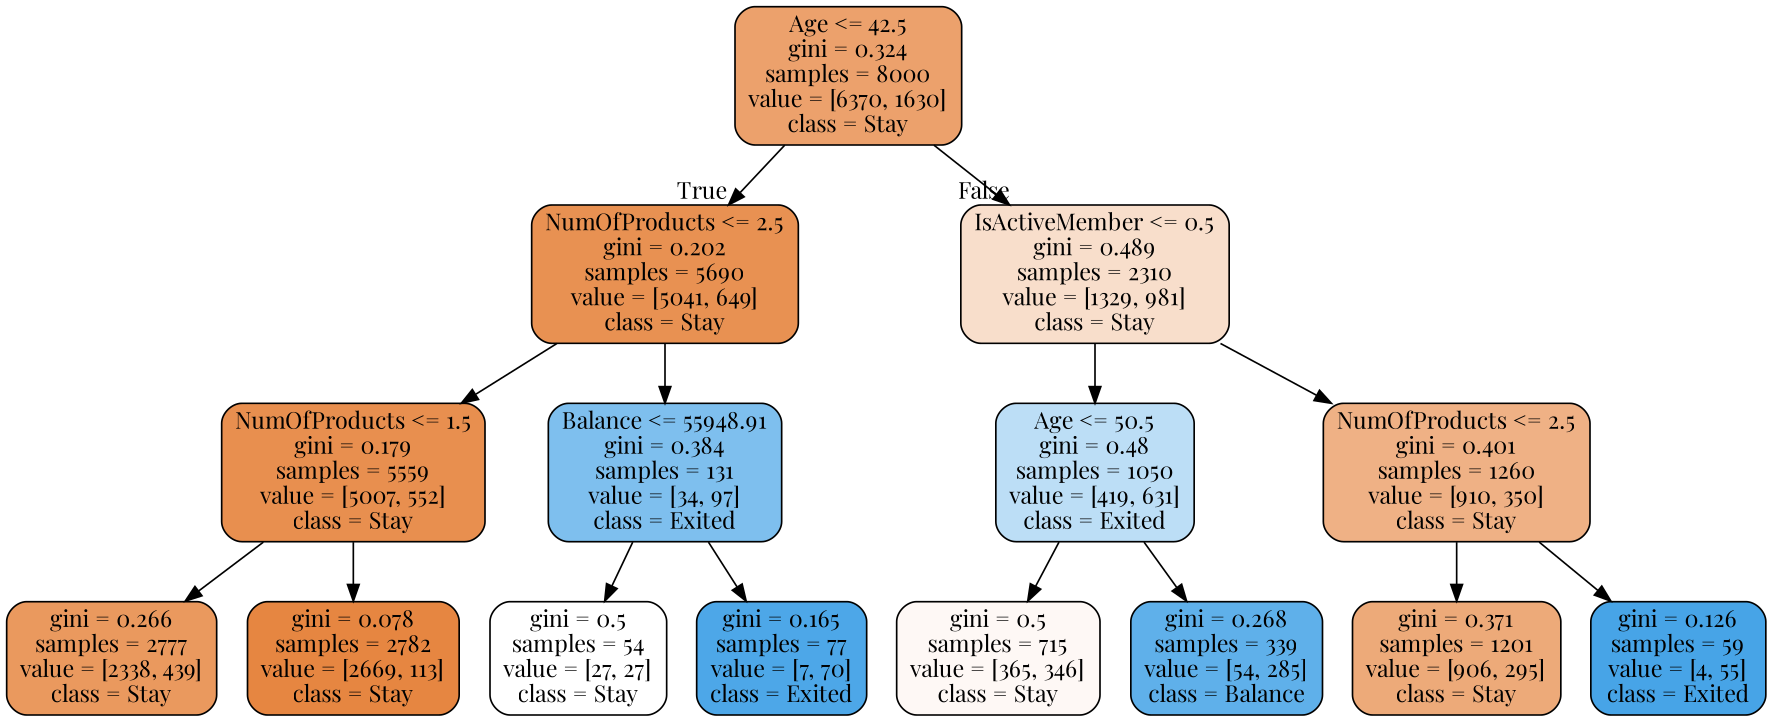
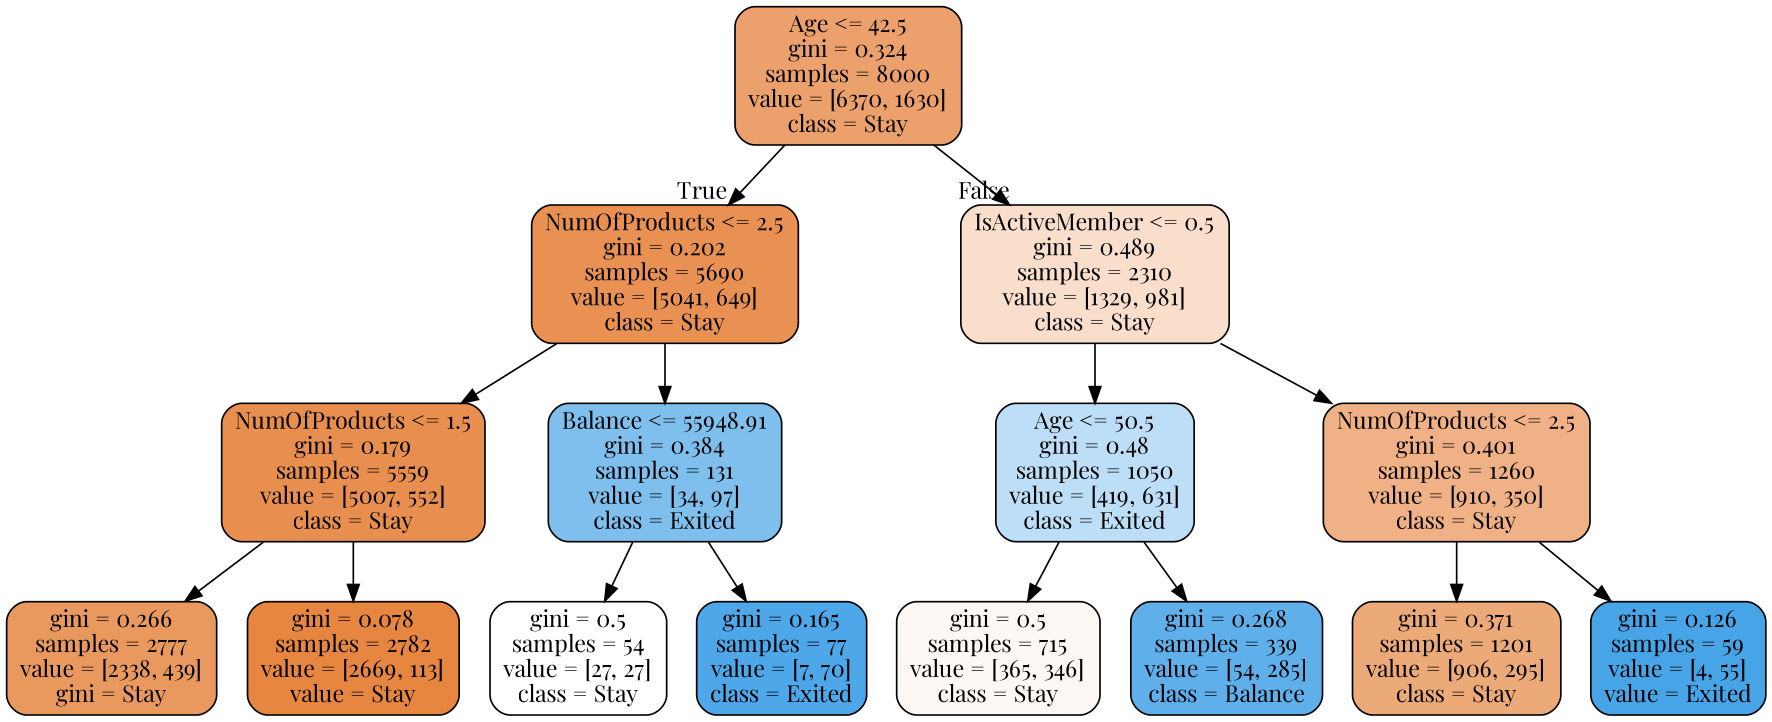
(112, 658) -> (112, 658)
(353, 658) -> (353, 658)
(1678, 658) -> (1678, 658)
